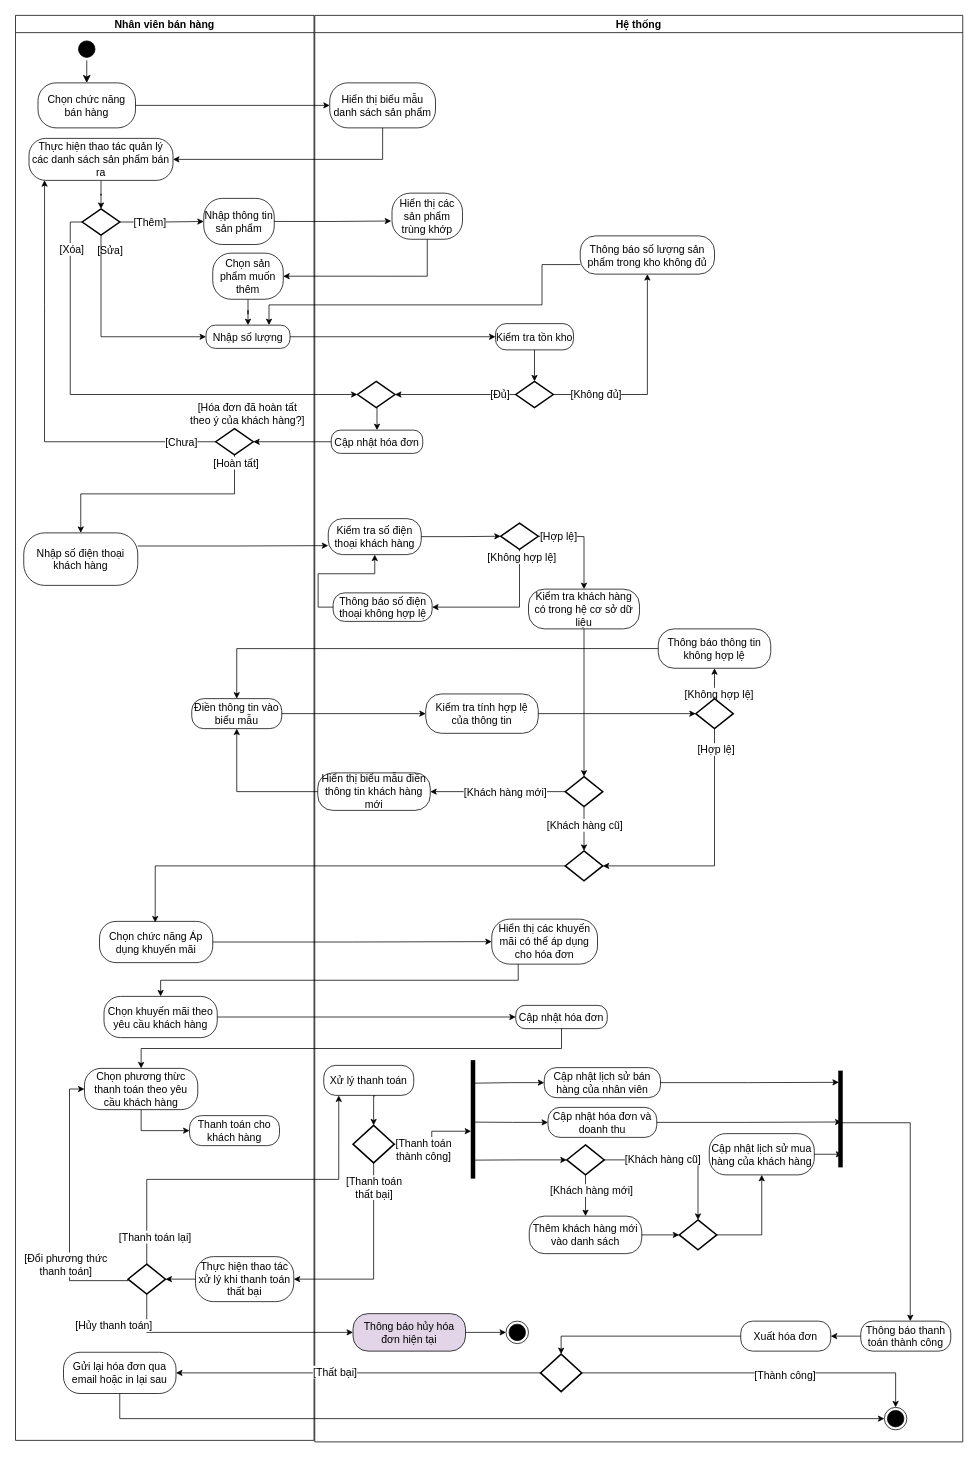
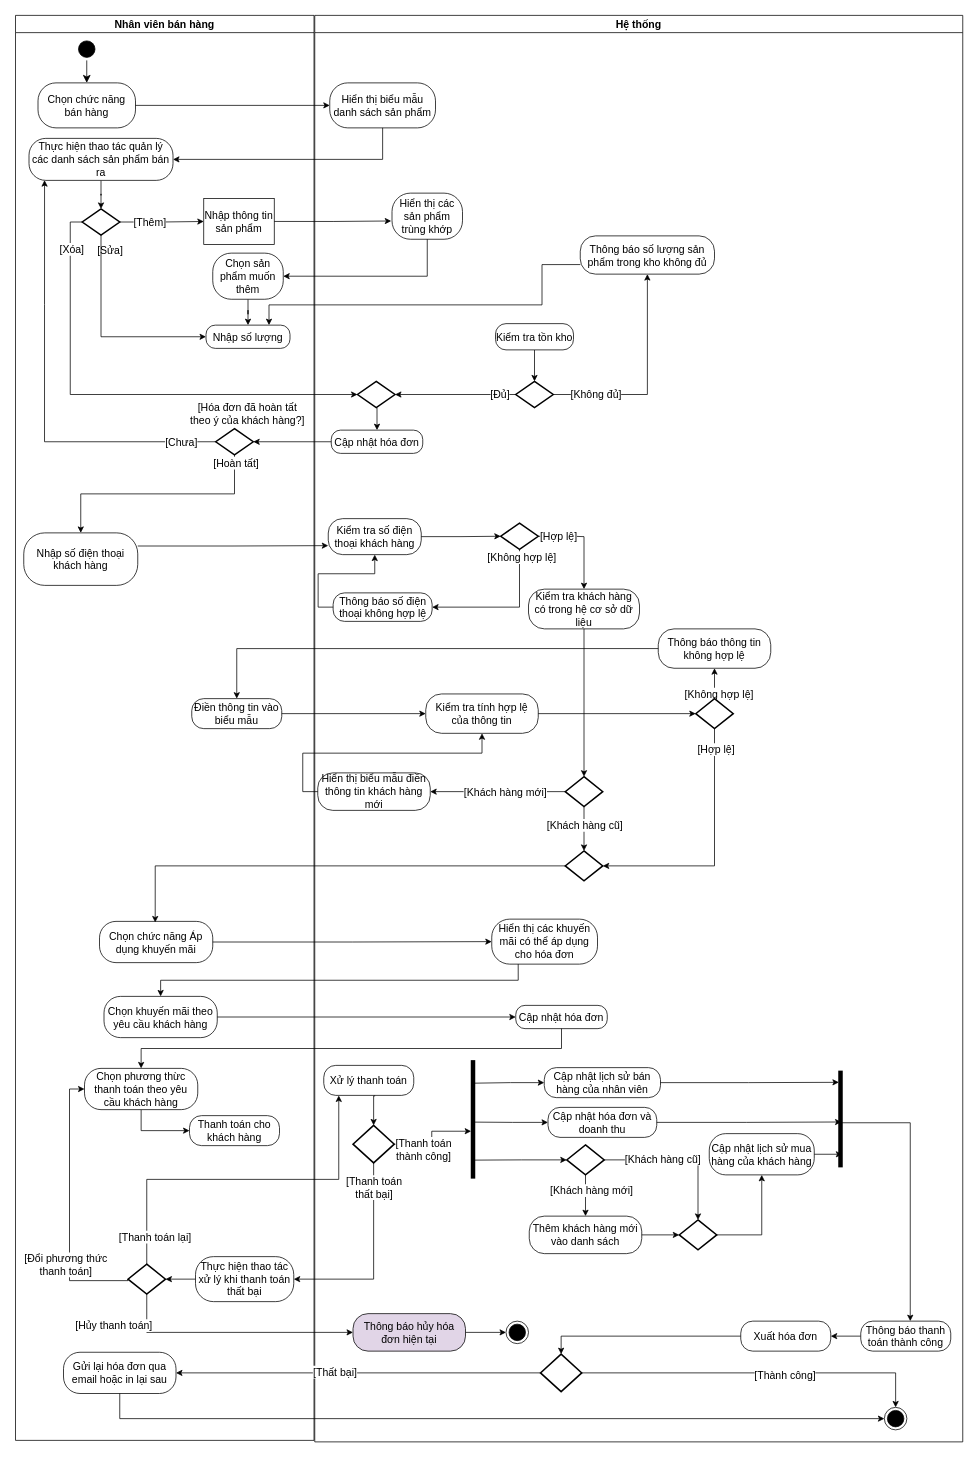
(239, 221) -> (239, 221)
(390, 337) -> none
(242, 792) -> (303, 772)
